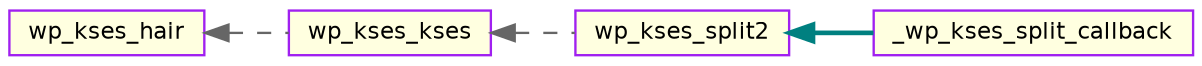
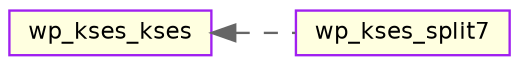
(107, 33) -> none
(682, 33) -> (403, 33)
(1033, 33) -> none
